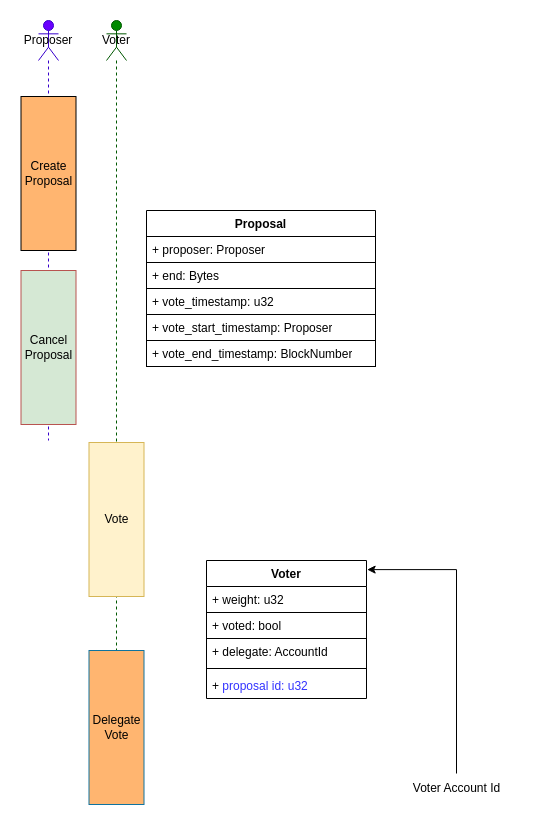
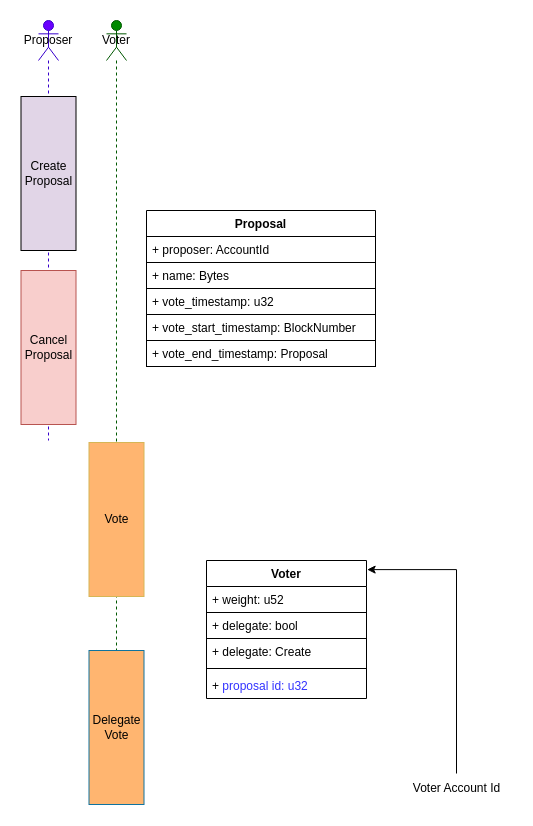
(49, 174) -> (49, 174)
(215, 251) -> (218, 251)
(188, 277) -> (192, 277)
(254, 329) -> (262, 336)
(49, 348) -> (49, 348)
(256, 355) -> (246, 355)
(117, 520) -> (117, 520)
(250, 601) -> (250, 601)
(250, 627) -> (258, 627)
(277, 653) -> (267, 653)
